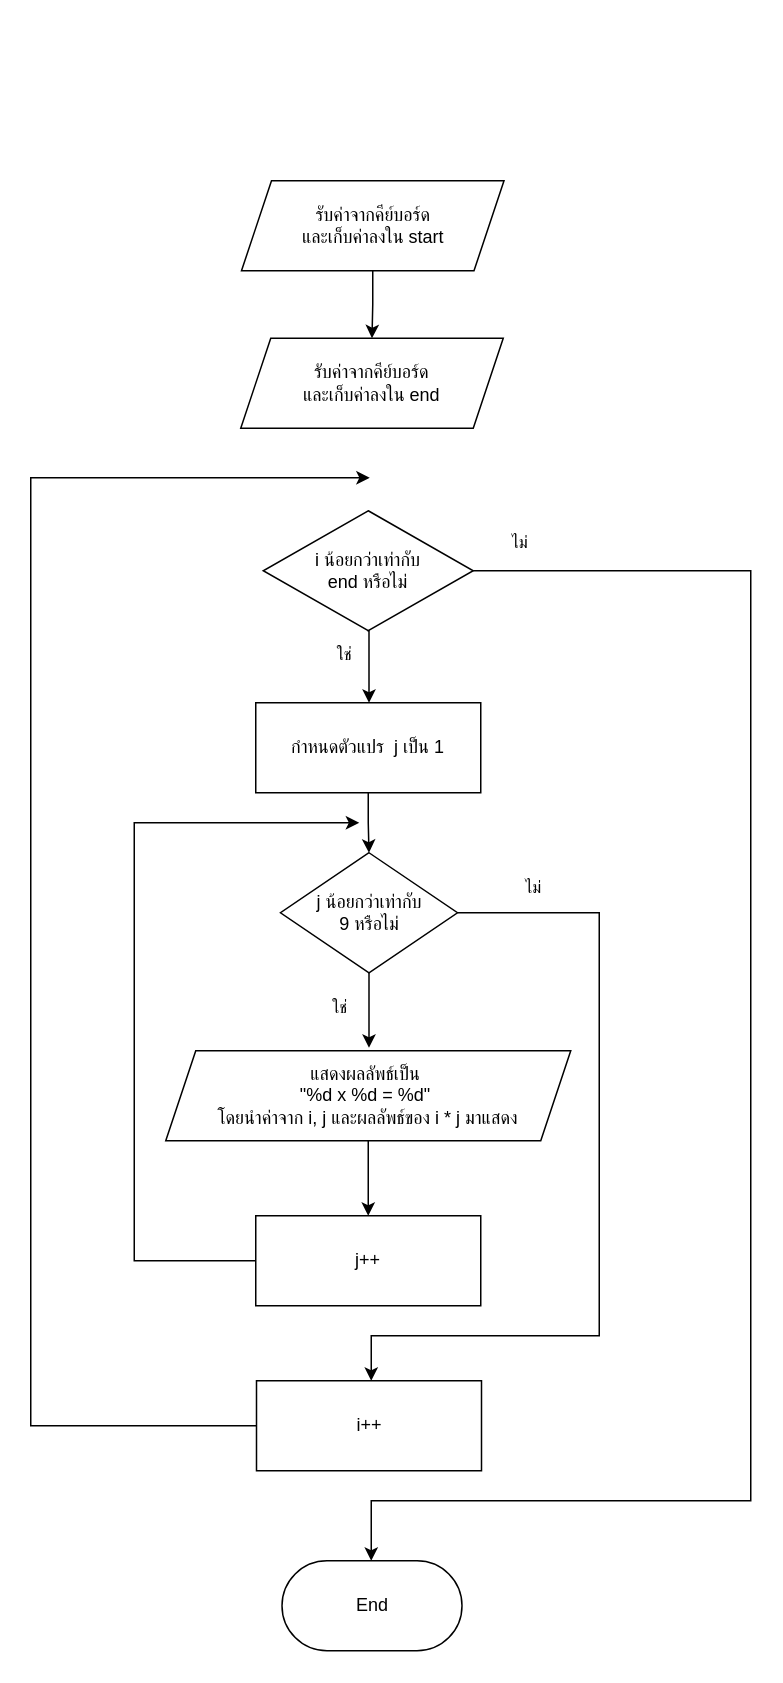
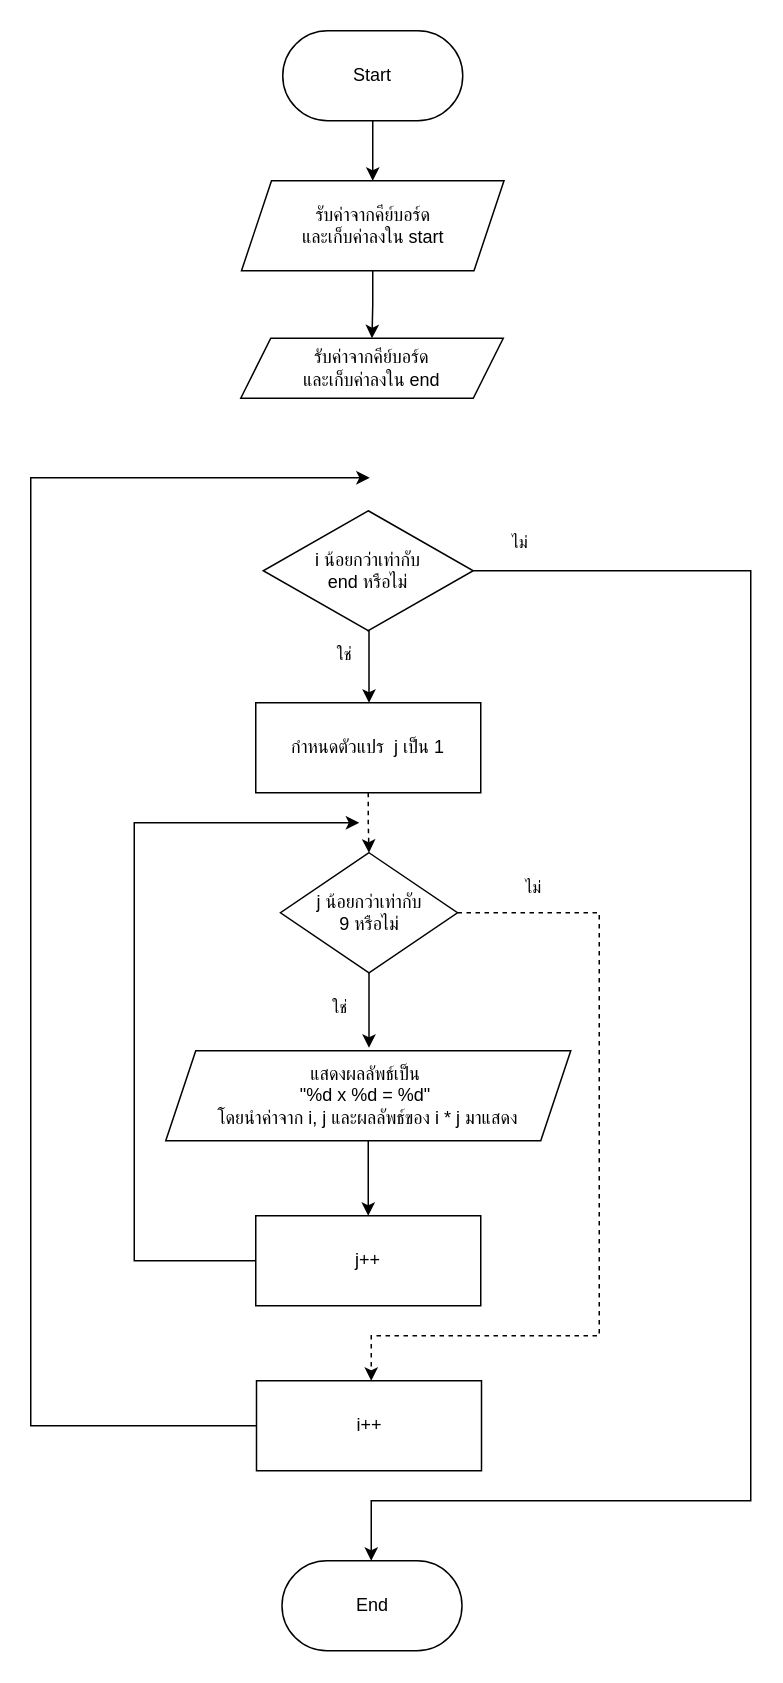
none -> (373, 76)
none -> (373, 146)
(372, 383) -> (372, 368)
(368, 817) -> (368, 817)
(599, 1186) -> (599, 1186)
